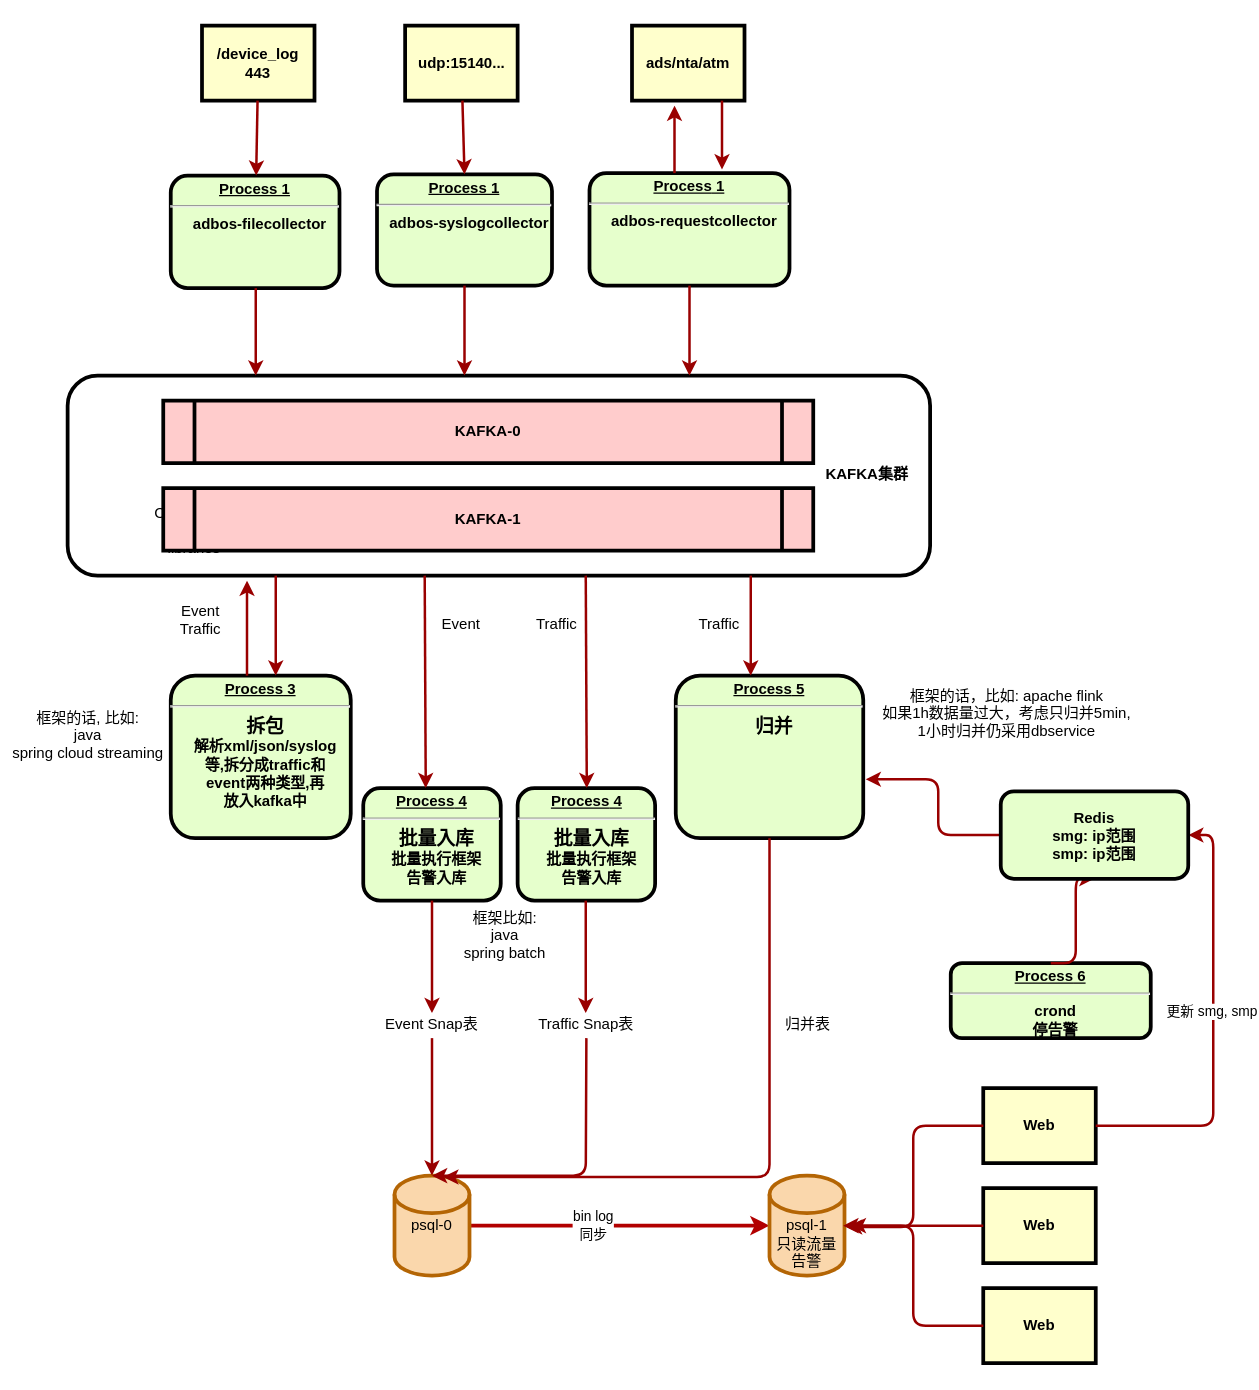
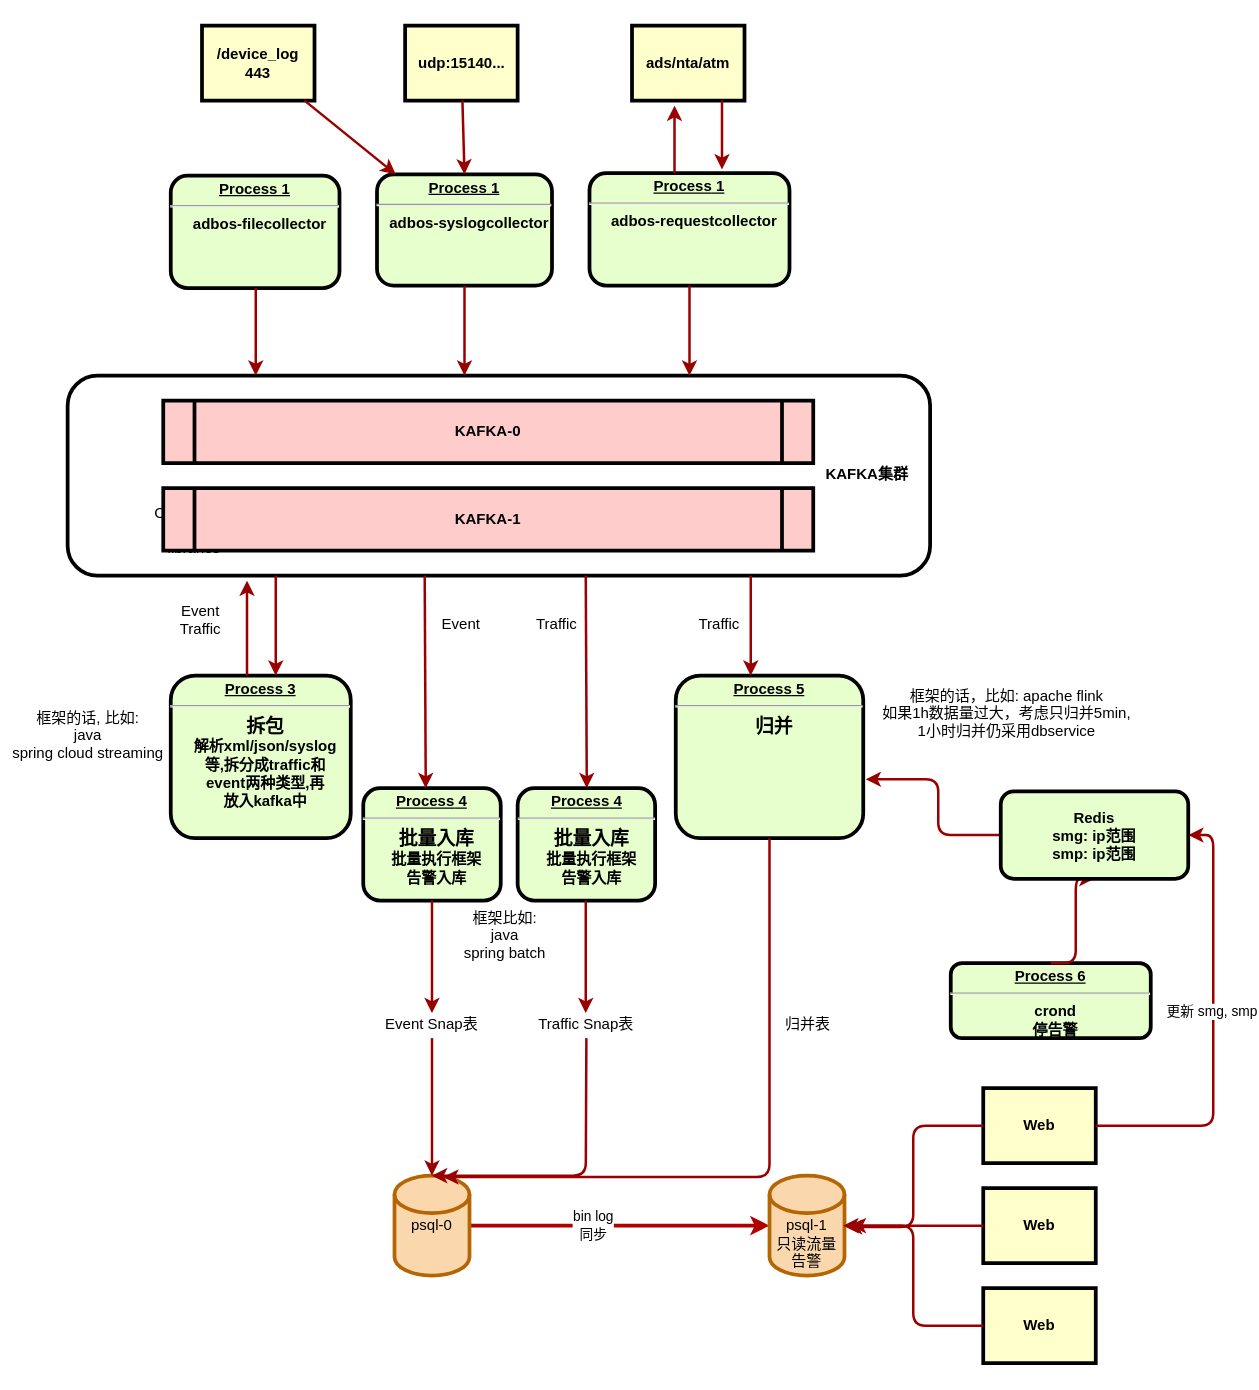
(257, 133) -> (346, 134)
